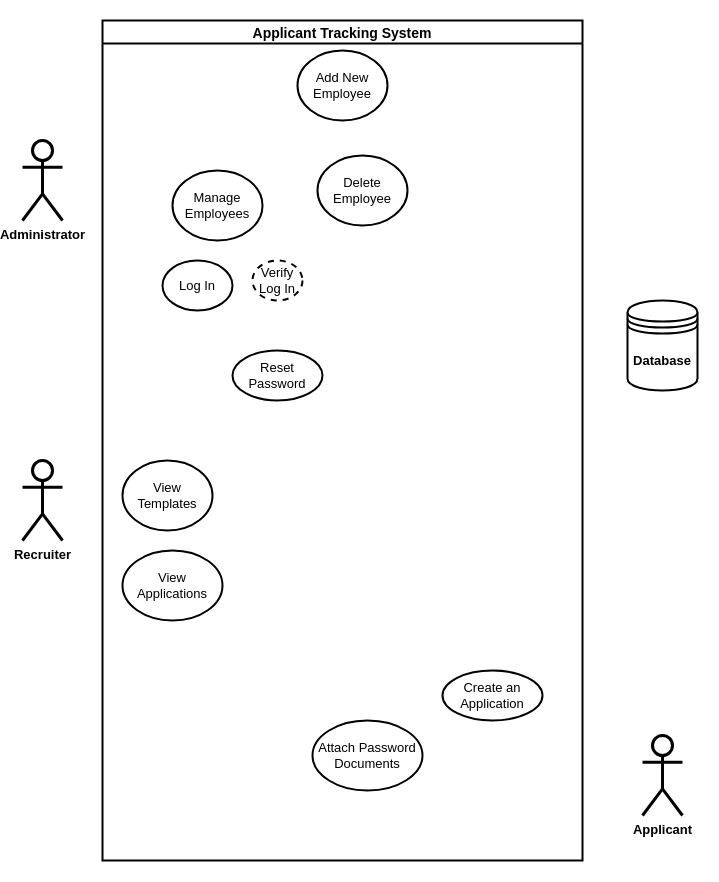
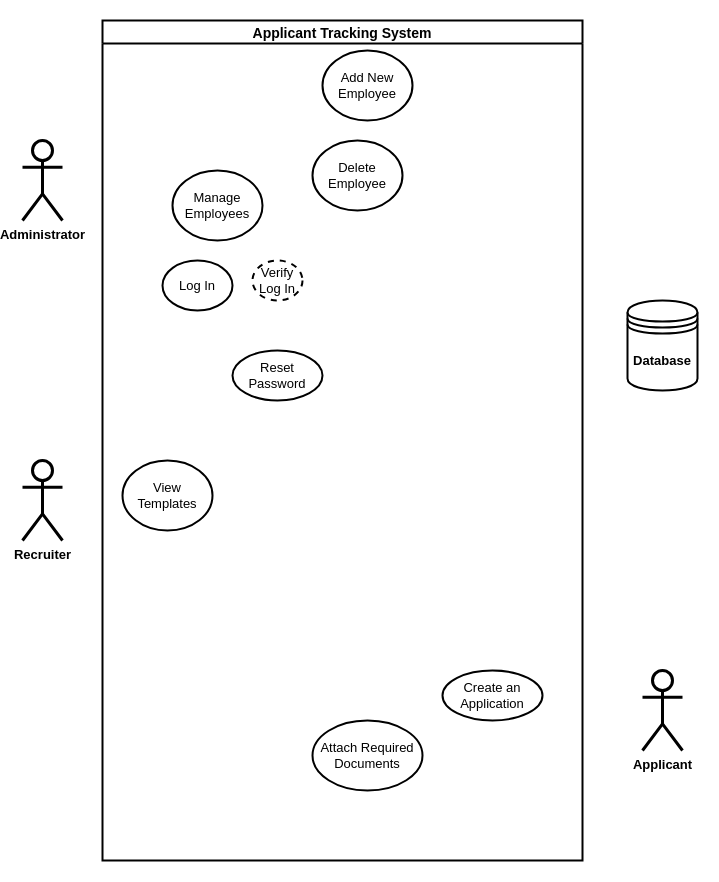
(343, 86) -> (368, 86)
(363, 191) -> (358, 176)
(173, 586) -> none
(368, 756) -> (368, 756)
(663, 776) -> (663, 711)
